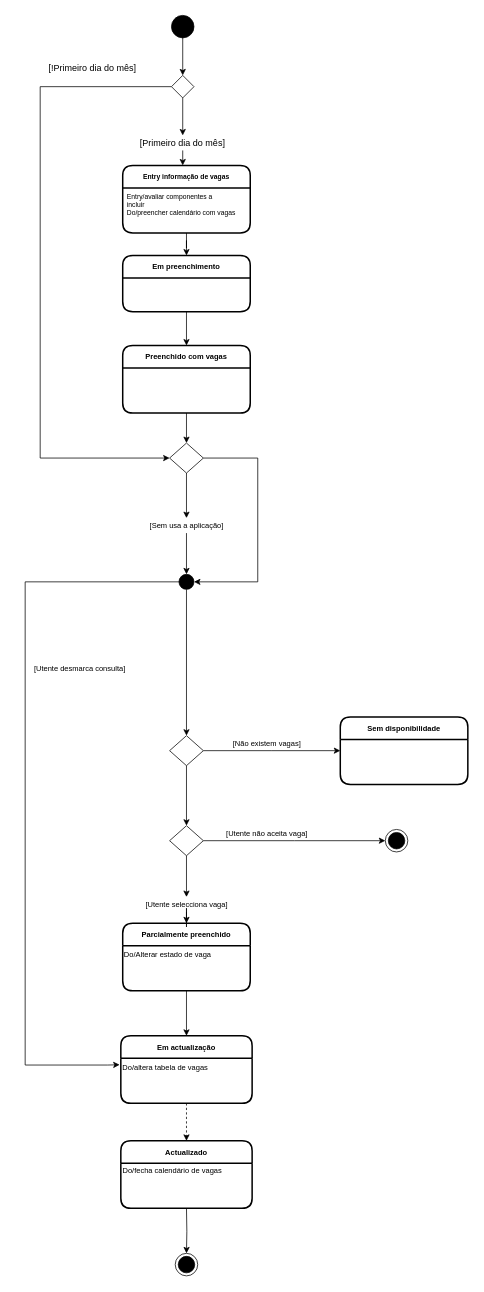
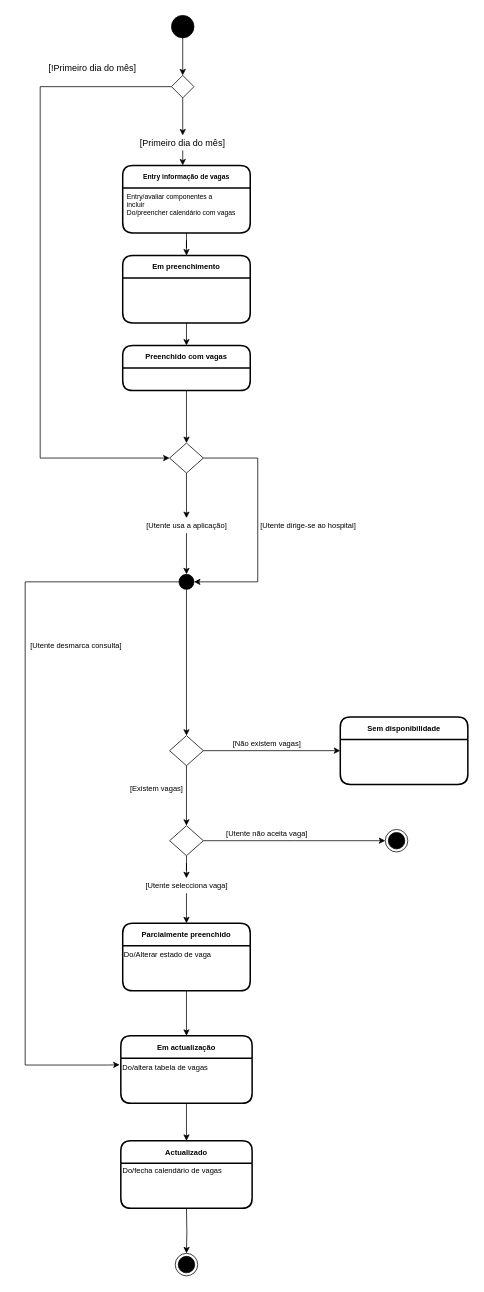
(186, 284) -> (186, 289)
(186, 379) -> (186, 368)
(187, 525) -> (187, 525)
none -> (308, 525)
(80, 668) -> (76, 645)
none -> (156, 788)
(186, 904) -> (186, 885)
(186, 1119) -> (186, 1119)
